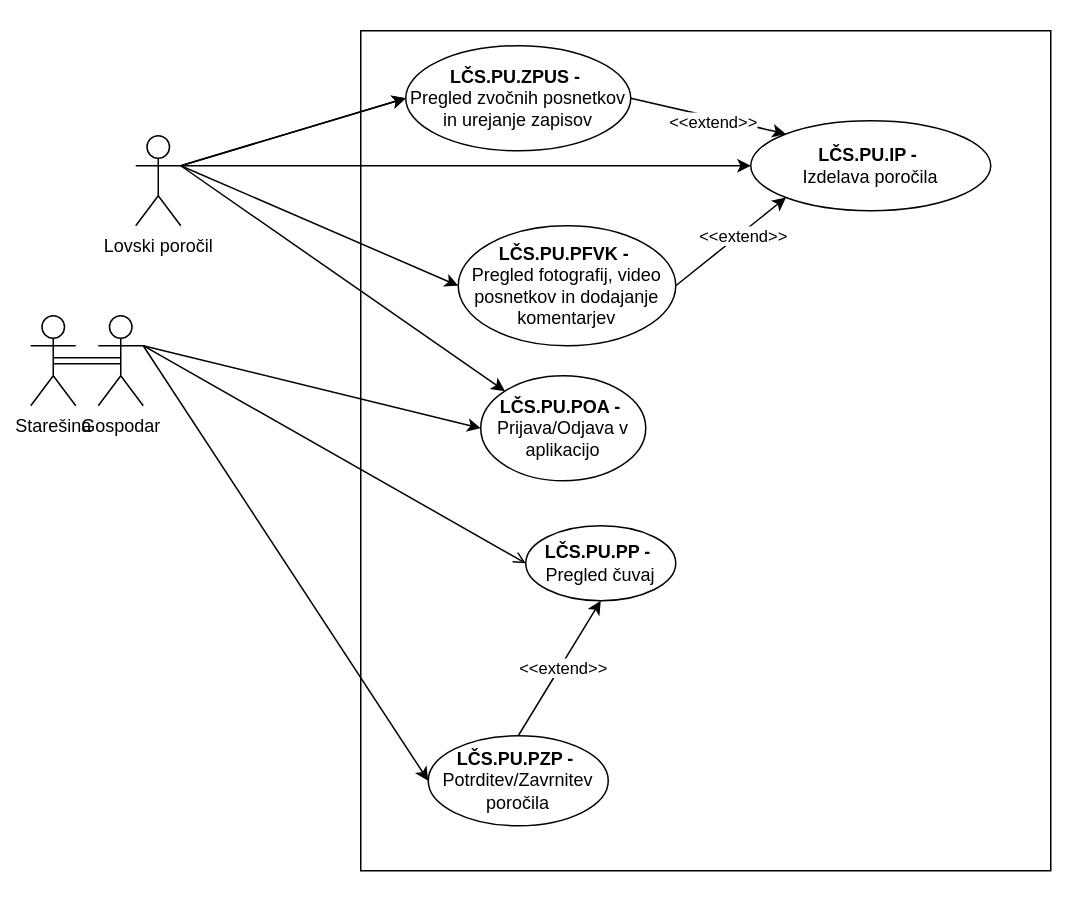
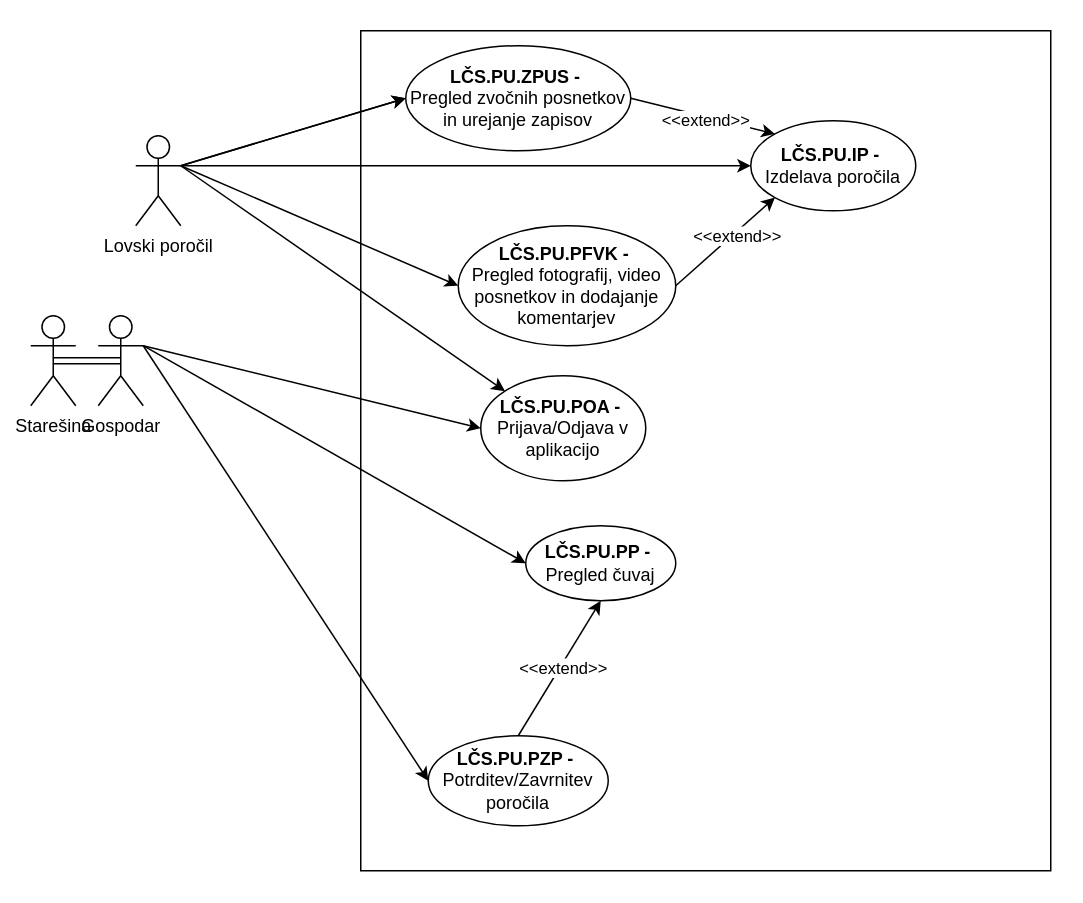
(871, 166) -> (833, 166)
(517, 558) -> (516, 558)
